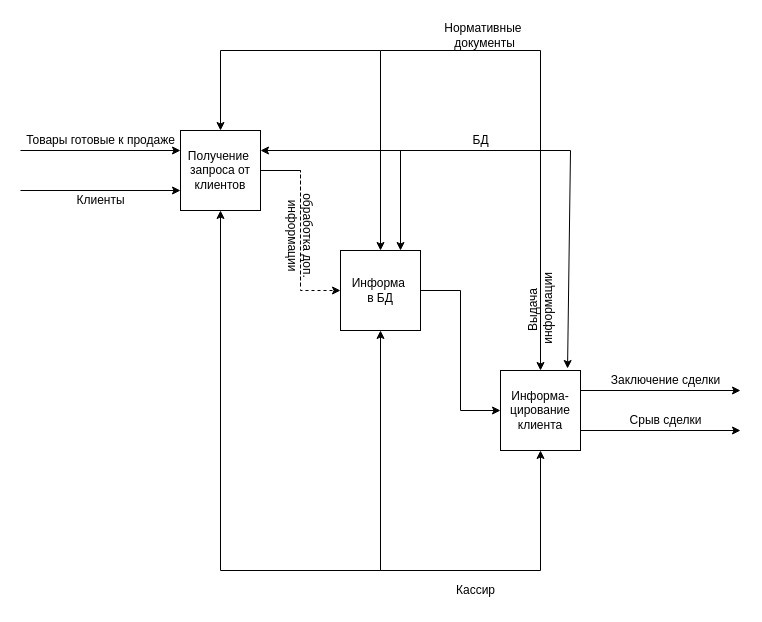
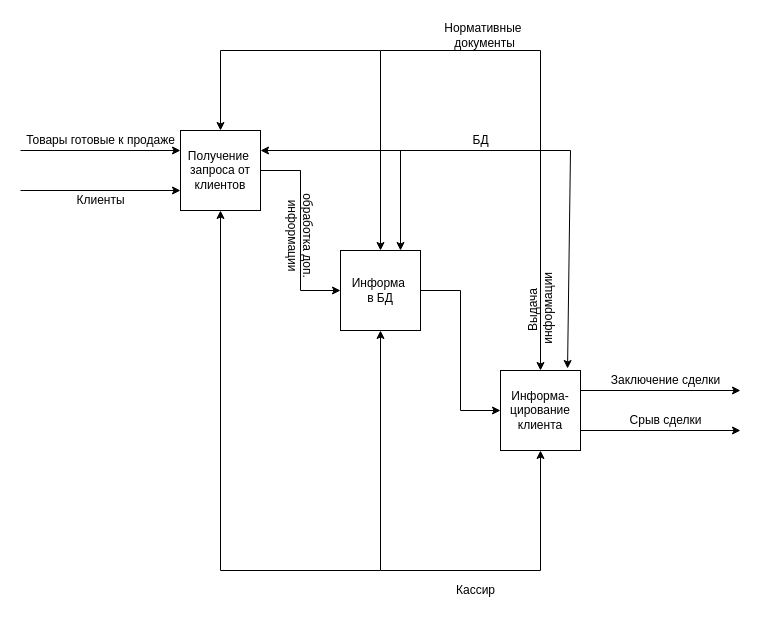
(301, 190) -> (301, 190)
